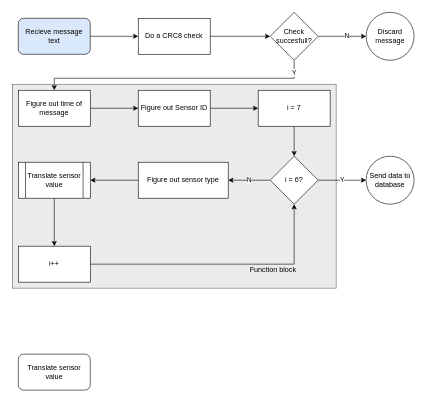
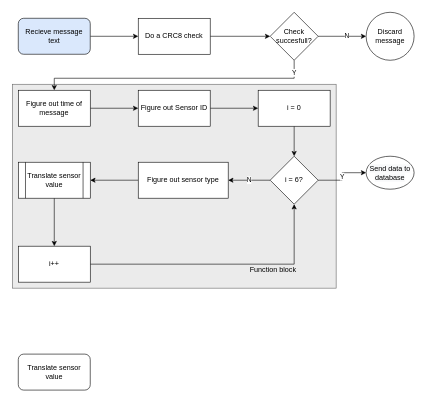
(294, 108) -> (294, 108)
(390, 180) -> (390, 173)
